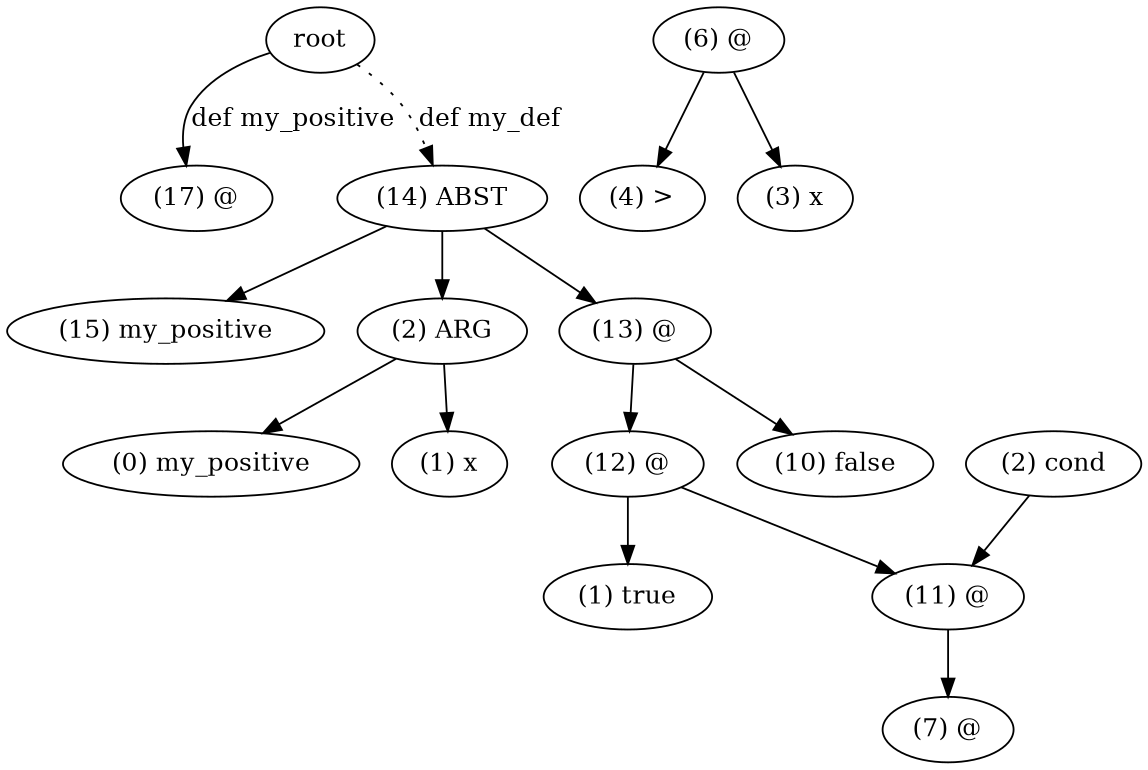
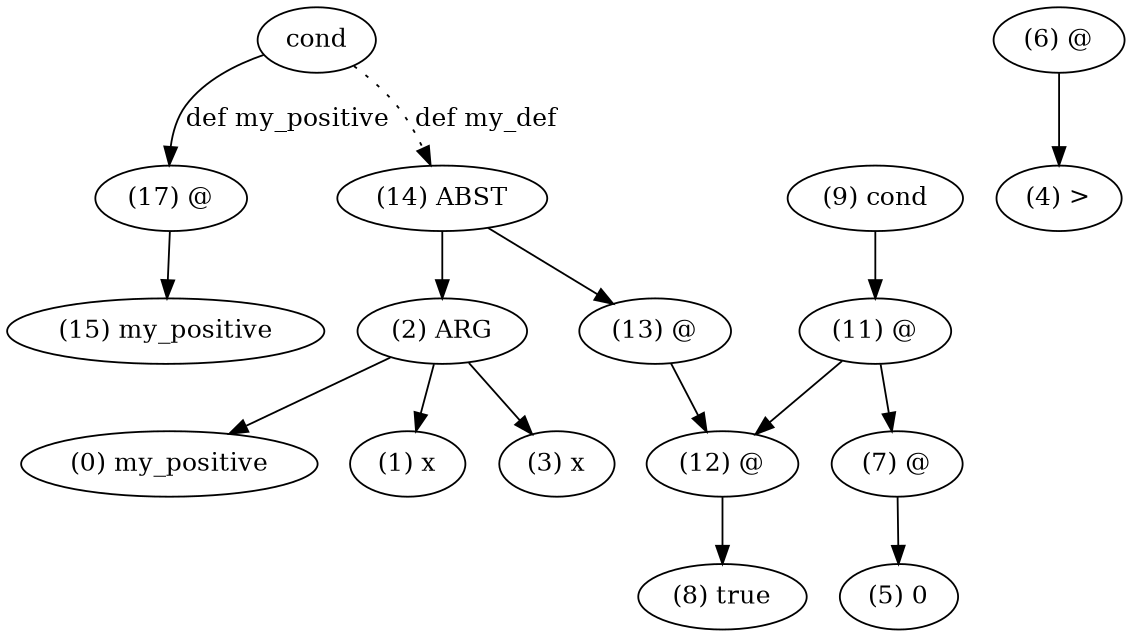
(320, 40) -> (317, 40)
(753, 111) -> (494, 392)
(315, 260) -> (169, 256)
(835, 464) -> none
(1054, 464) -> (875, 198)
(779, 527) -> (806, 392)
(628, 597) -> (722, 597)
none -> (899, 597)
